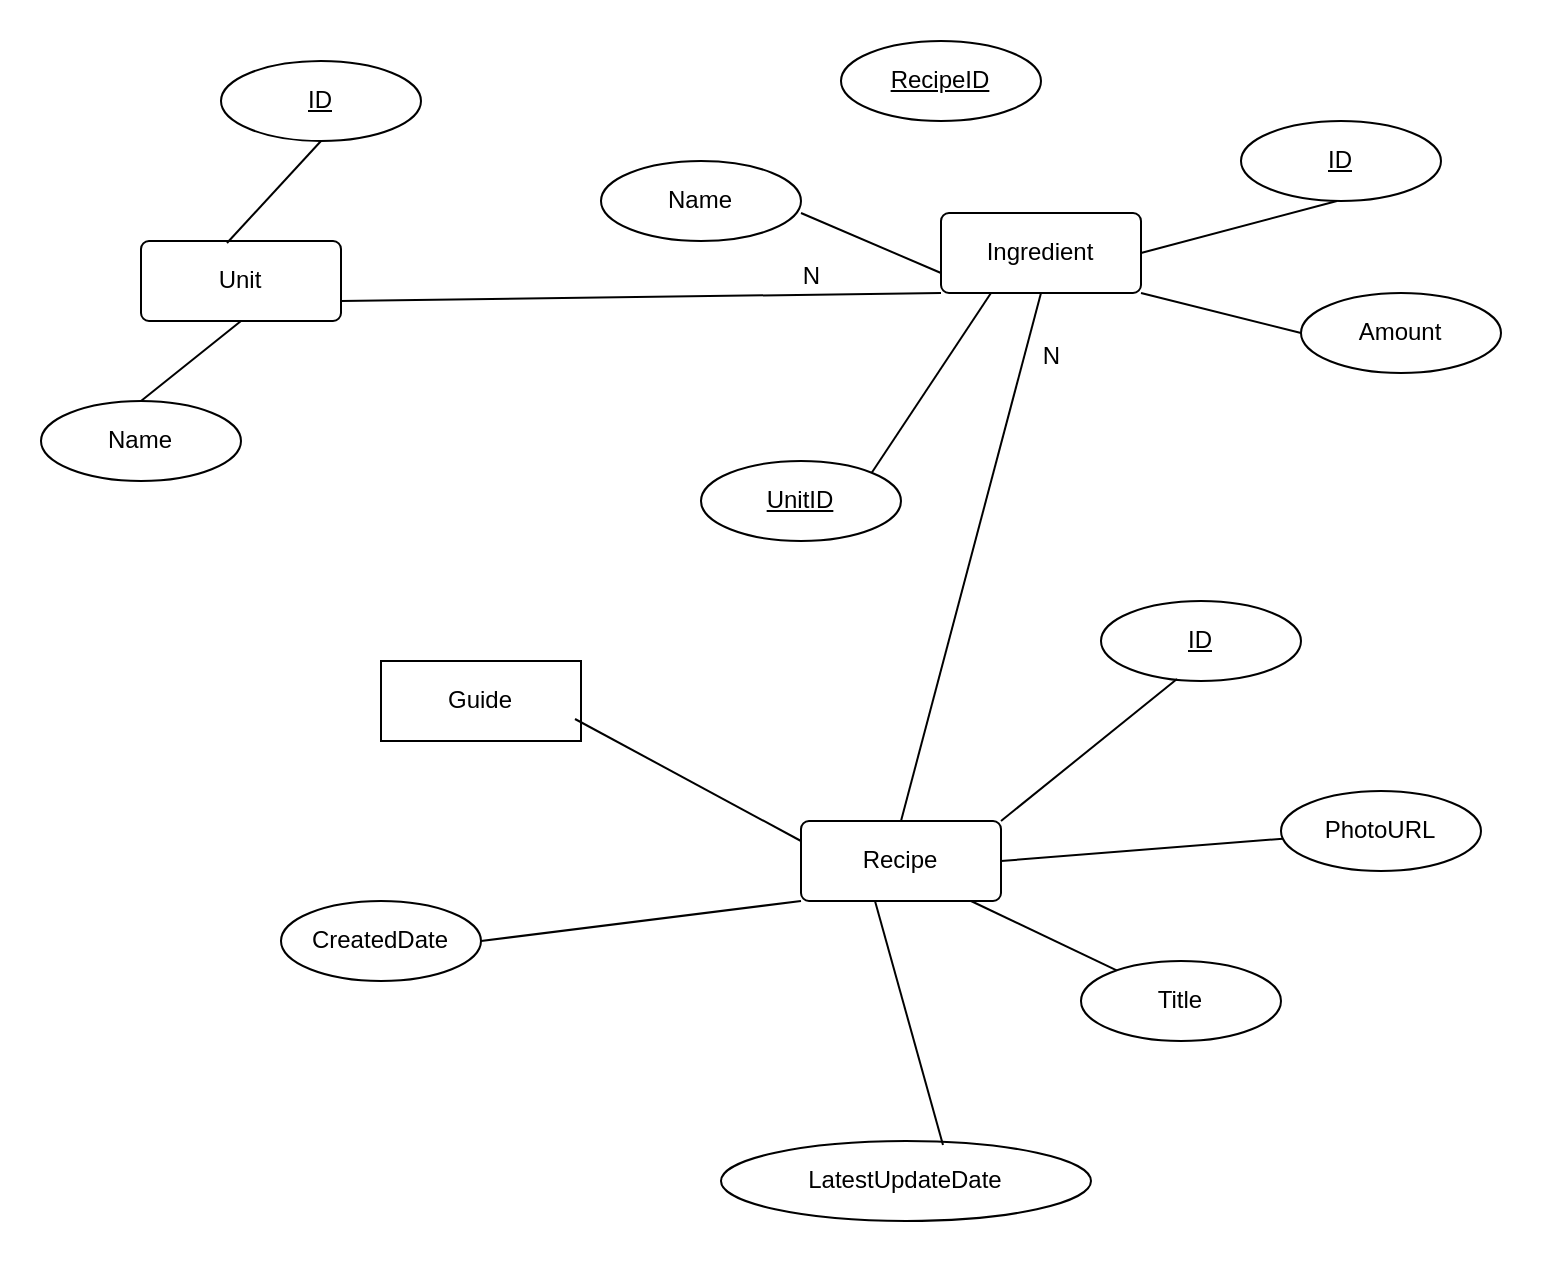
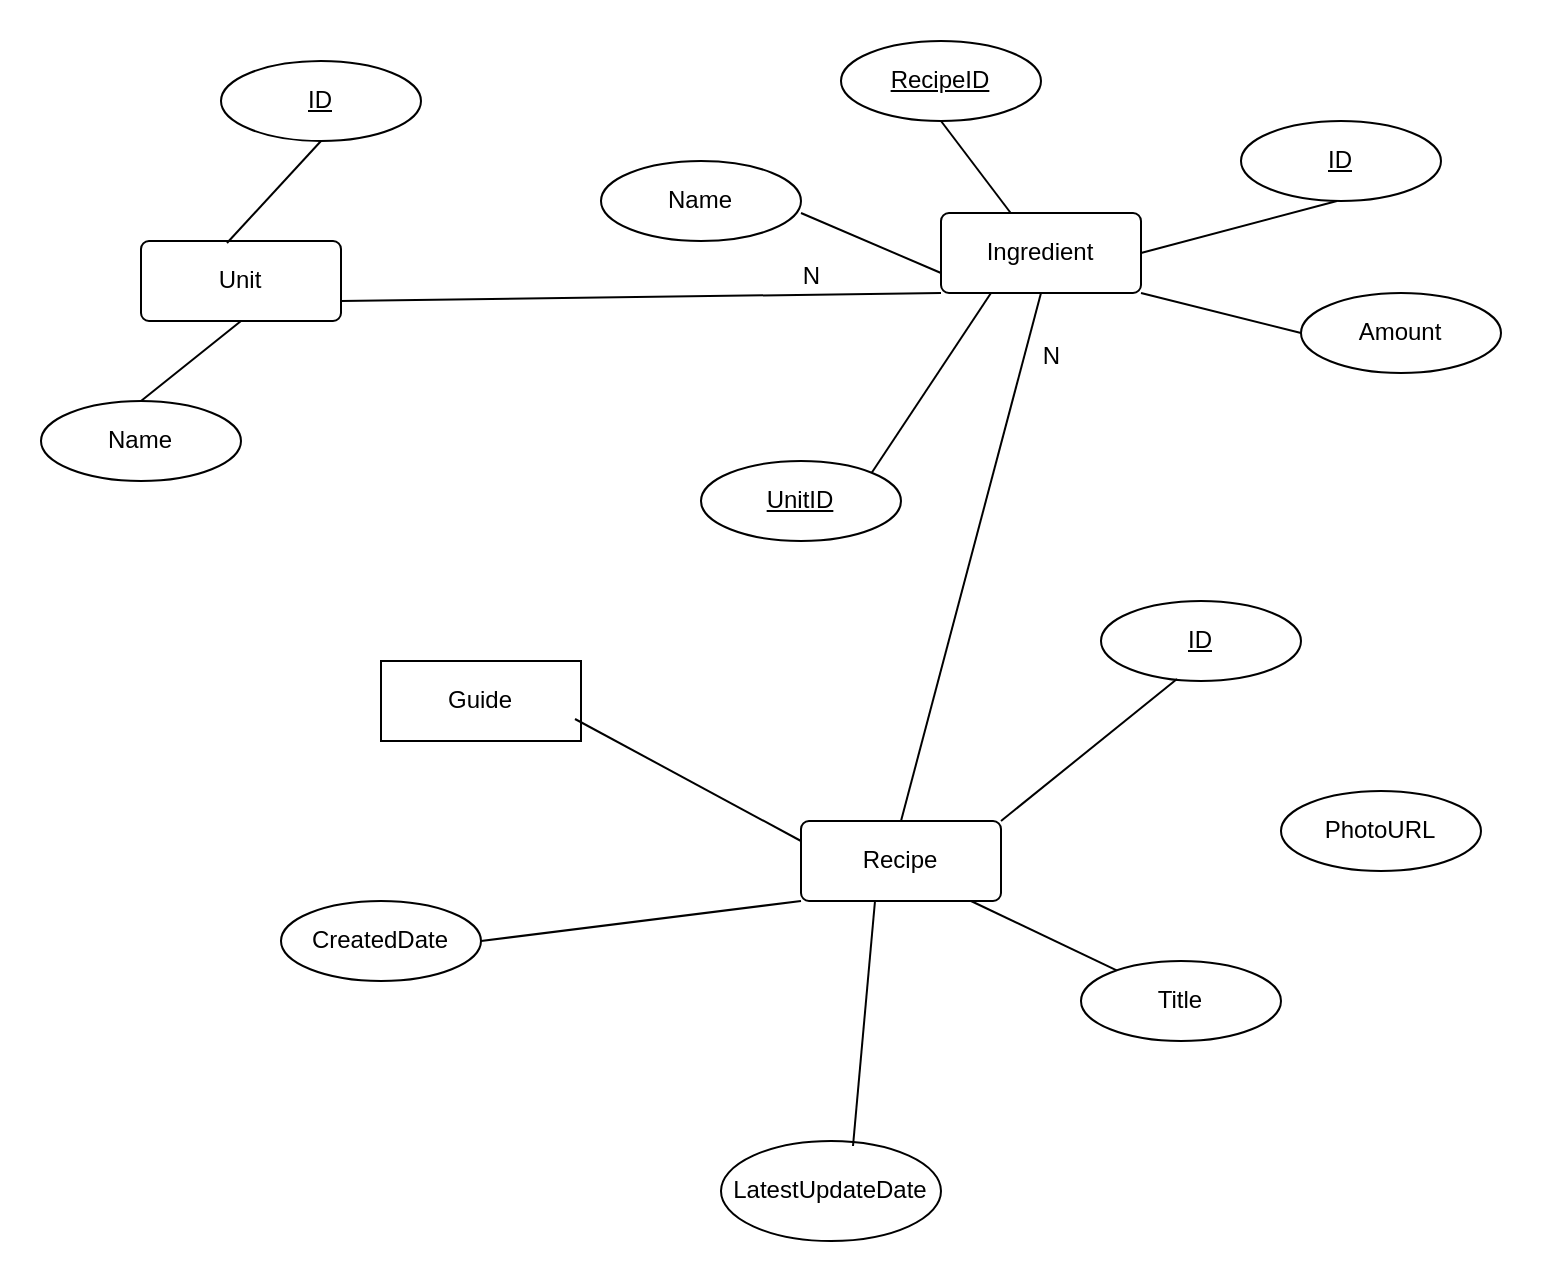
none -> (976, 167)
(1142, 850) -> none
(906, 1181) -> (831, 1191)
